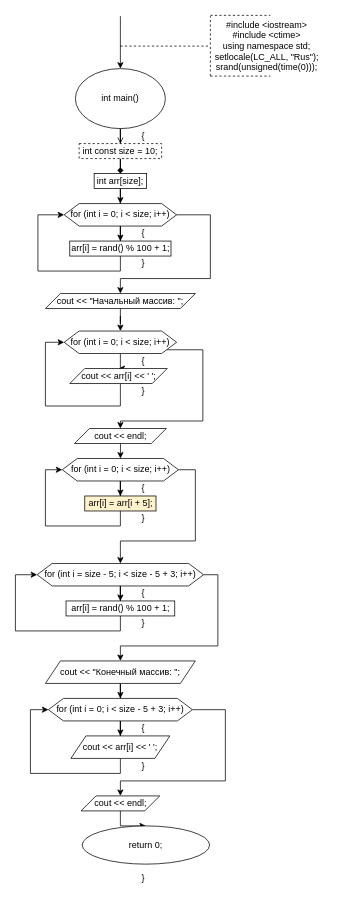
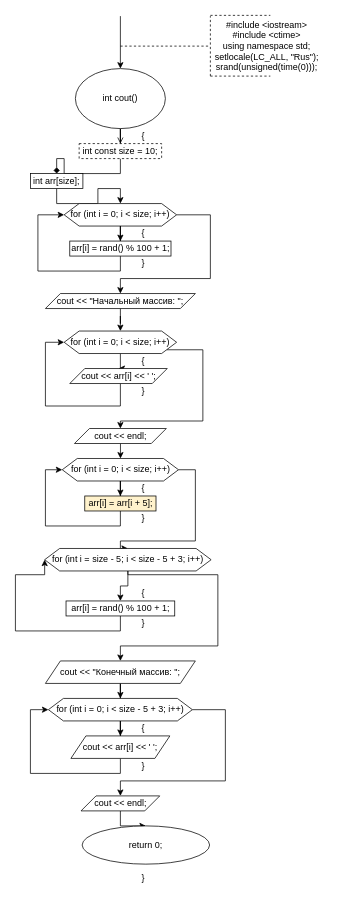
(120, 99) -> (120, 99)
(120, 181) -> (57, 181)
(120, 575) -> (128, 560)
